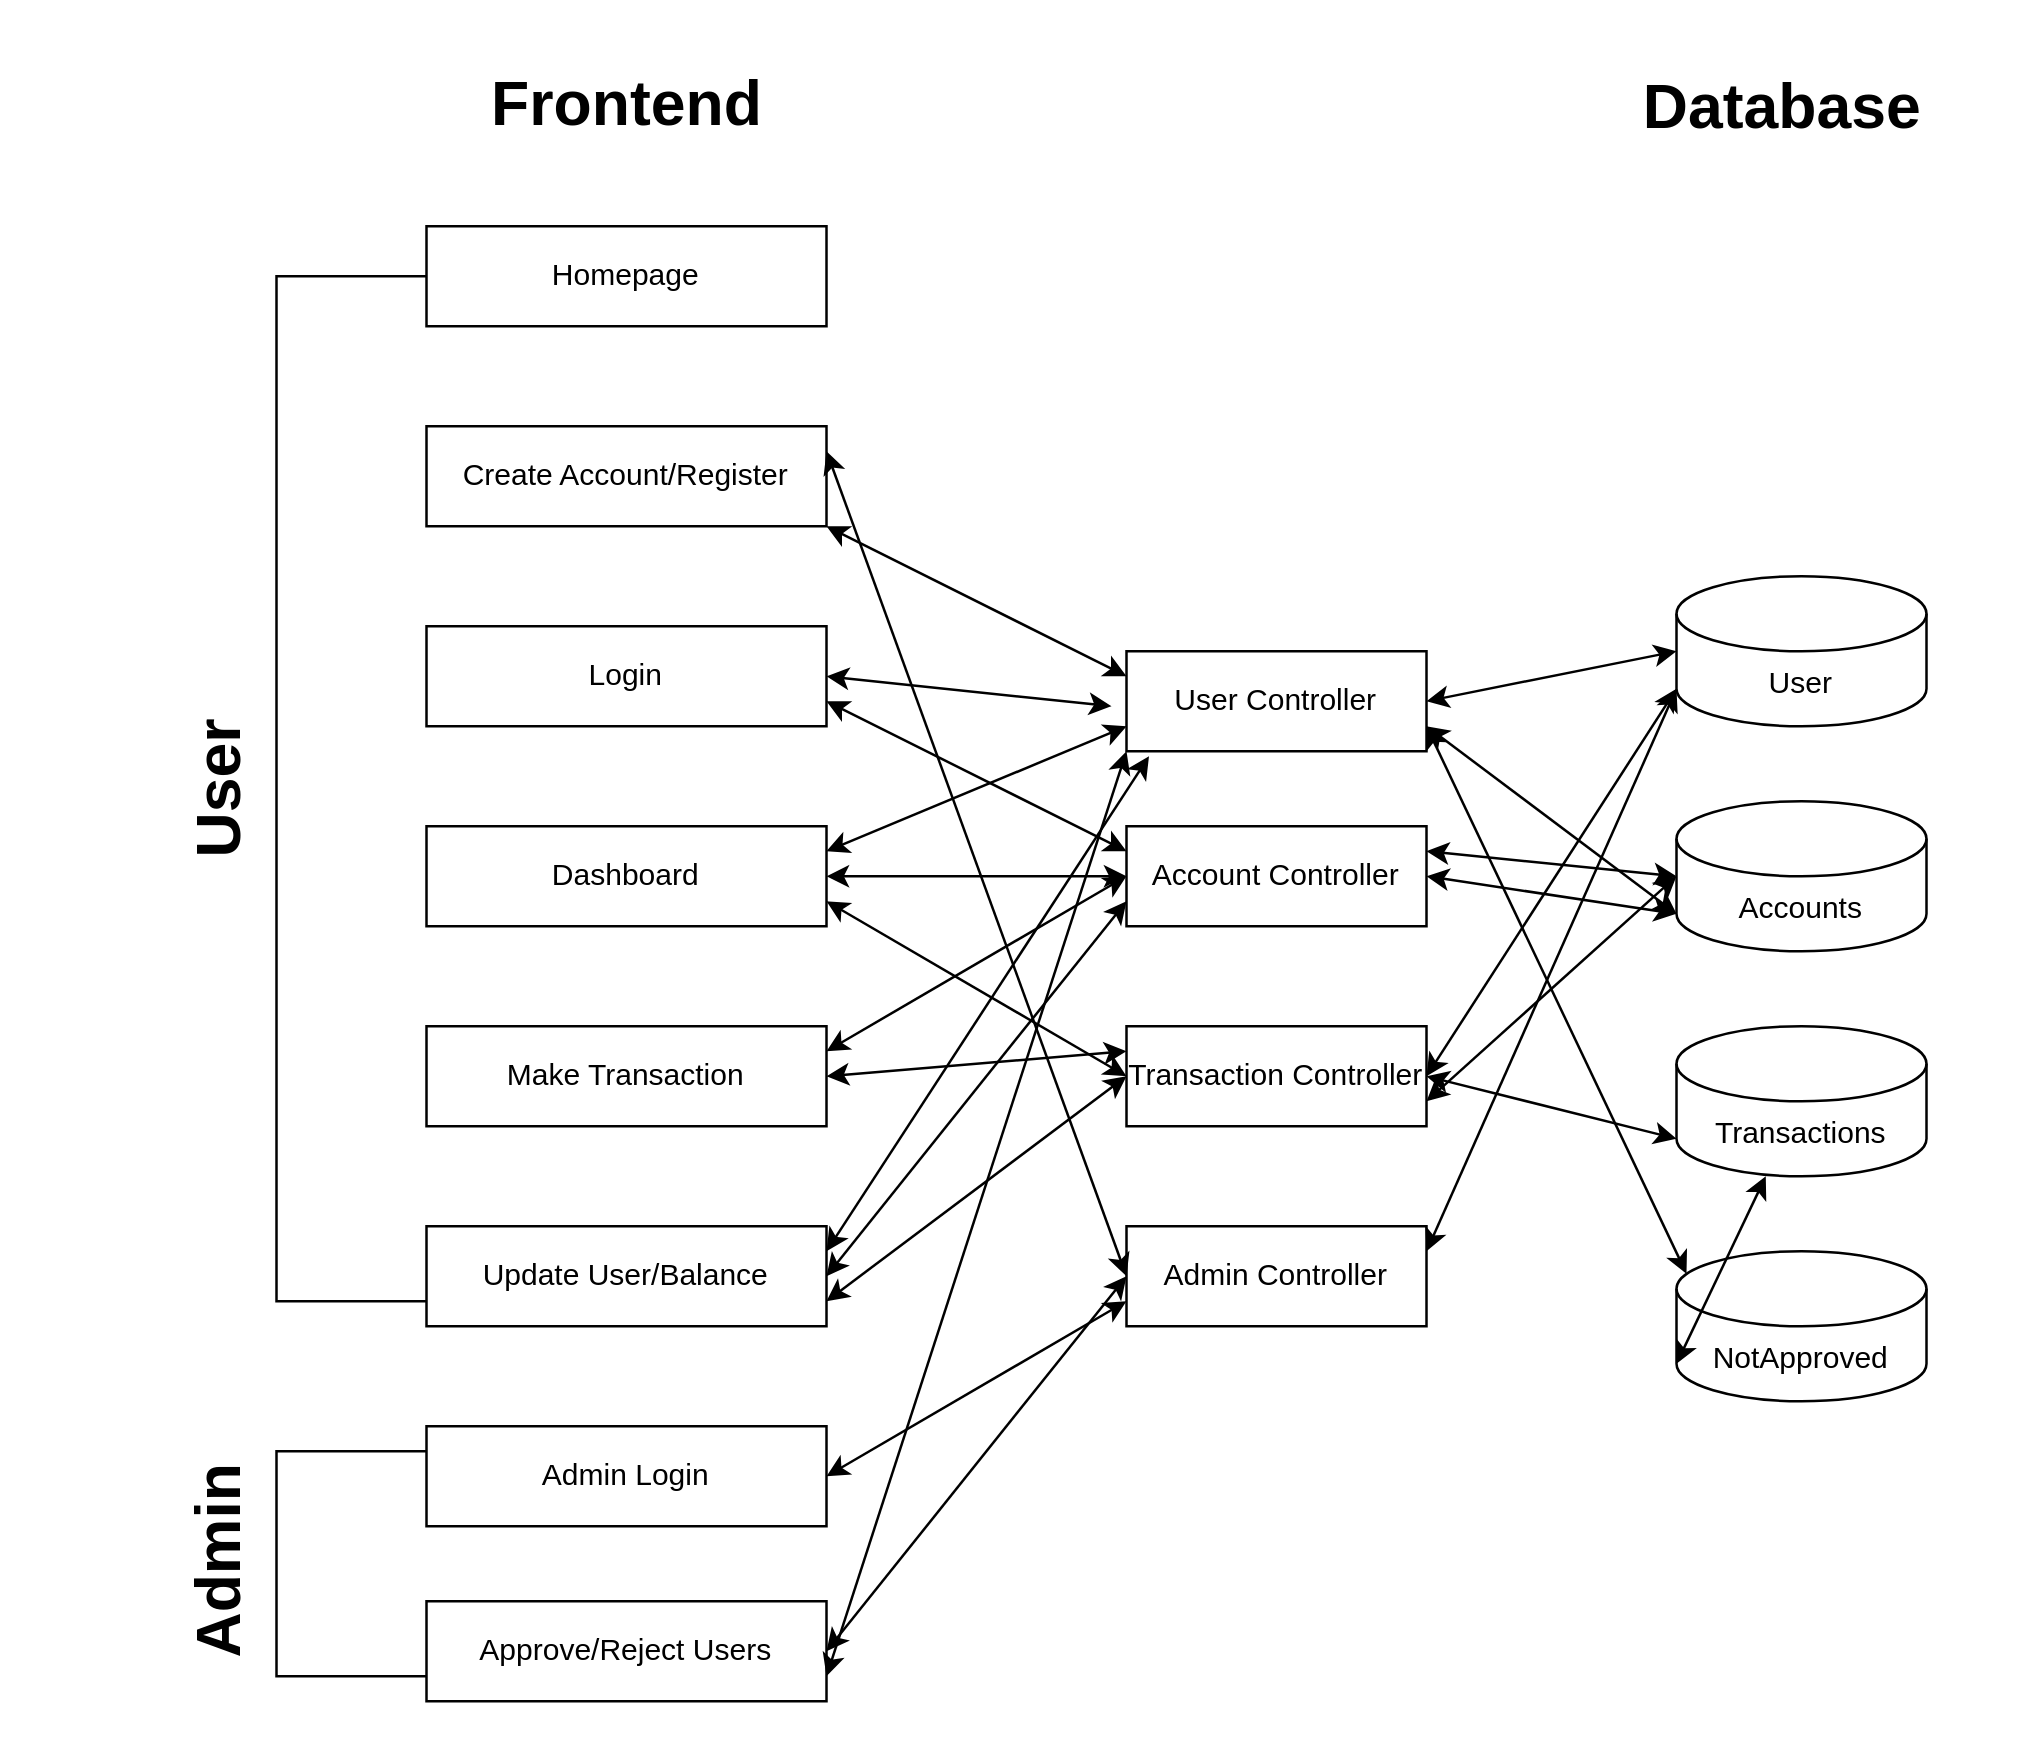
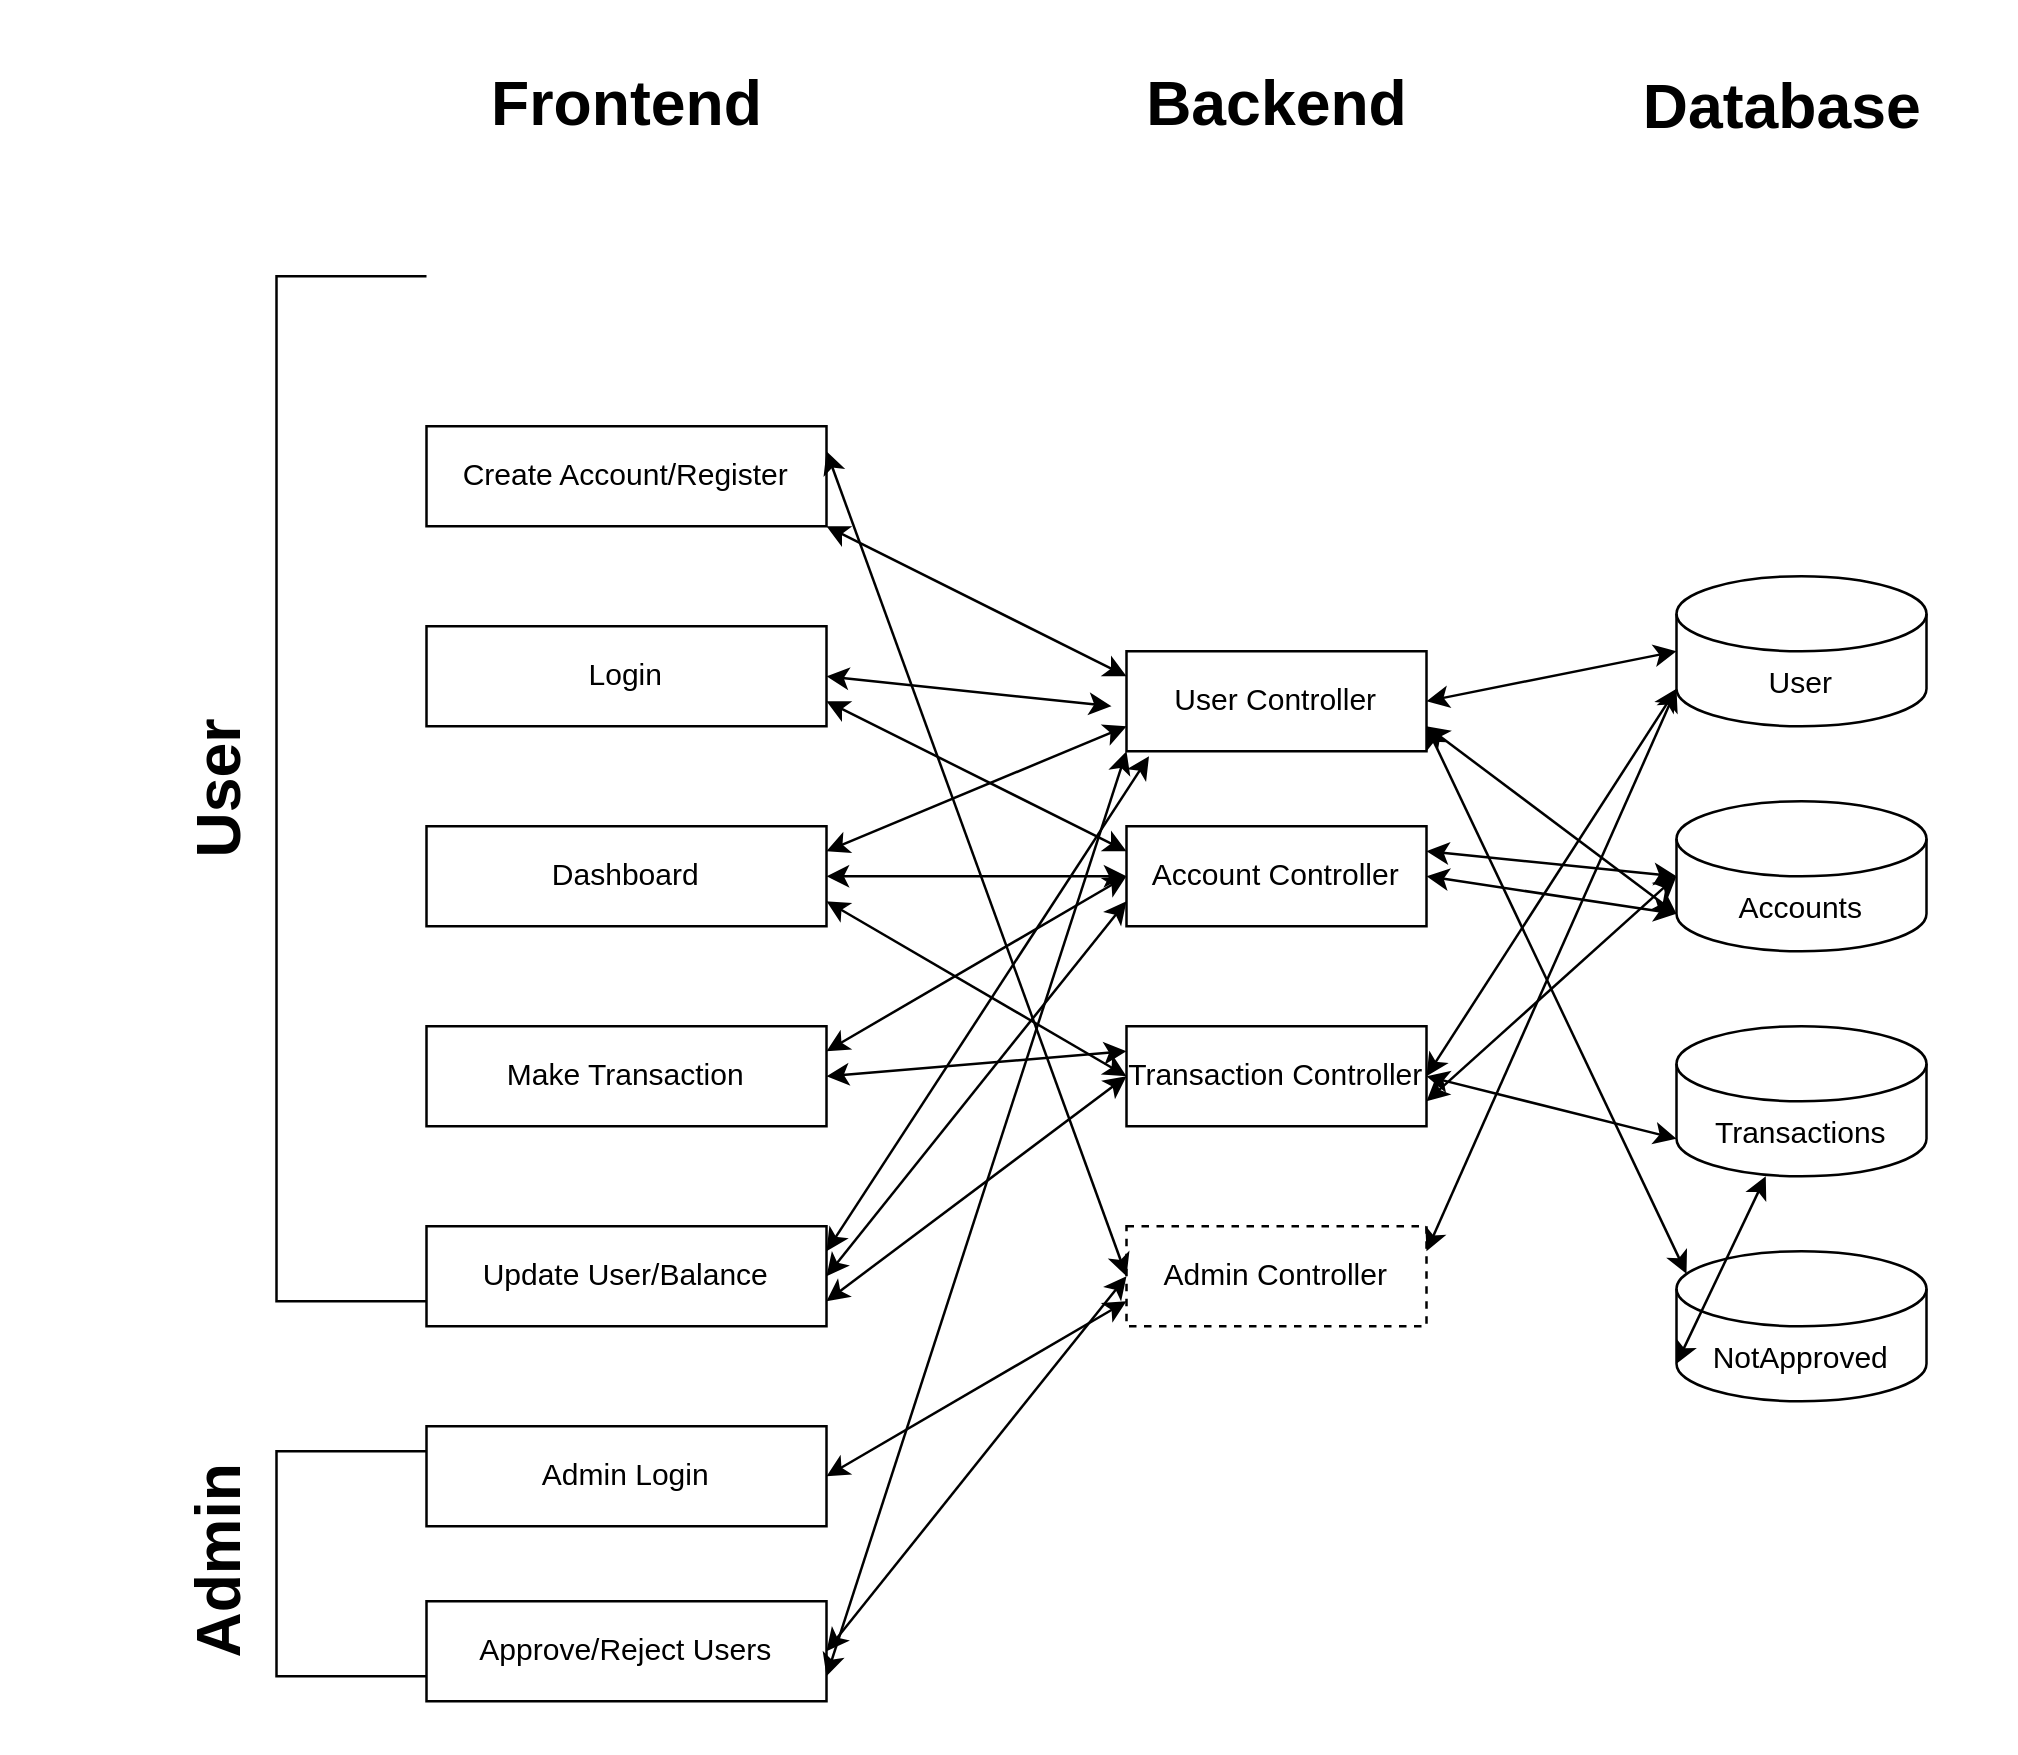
none -> (1276, 101)
(626, 276) -> none
(1276, 1276) -> (1276, 1276)
